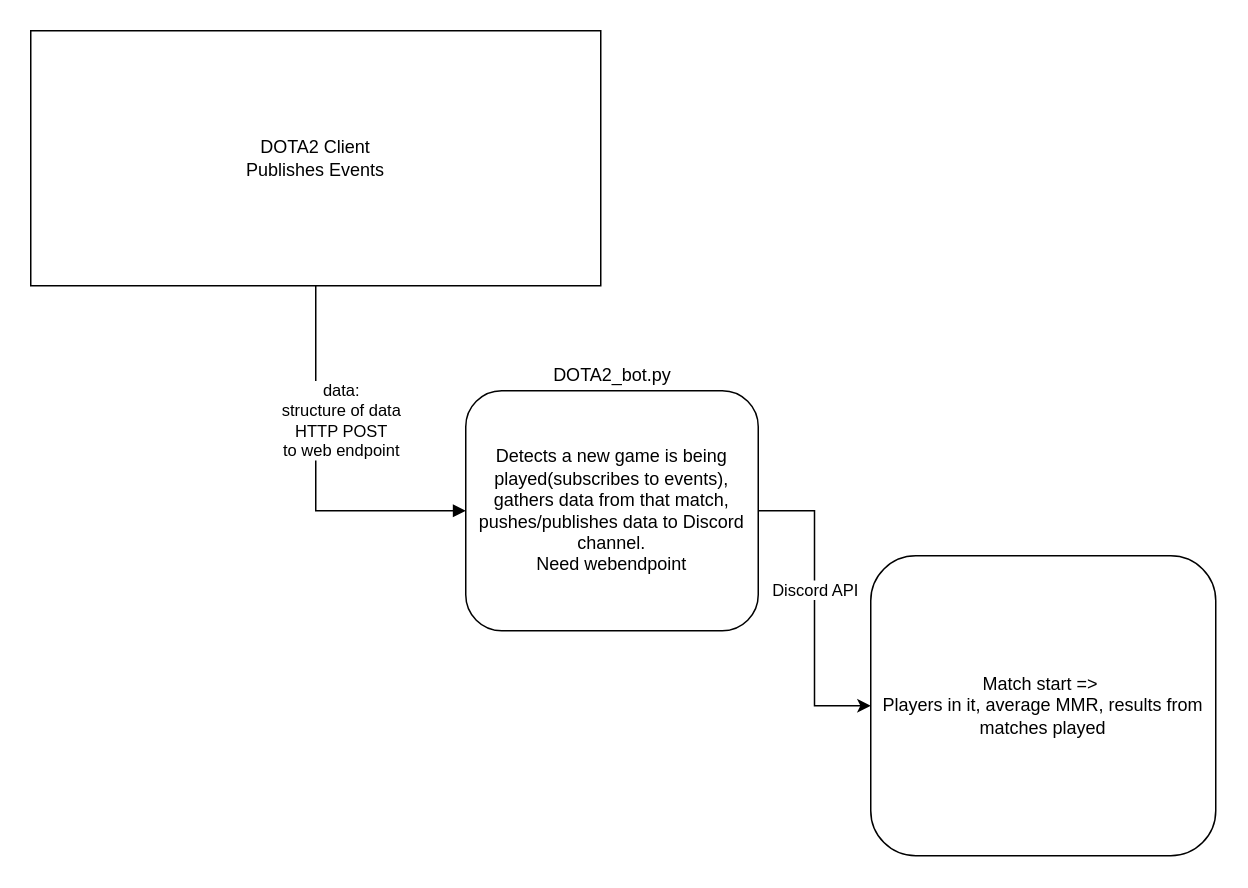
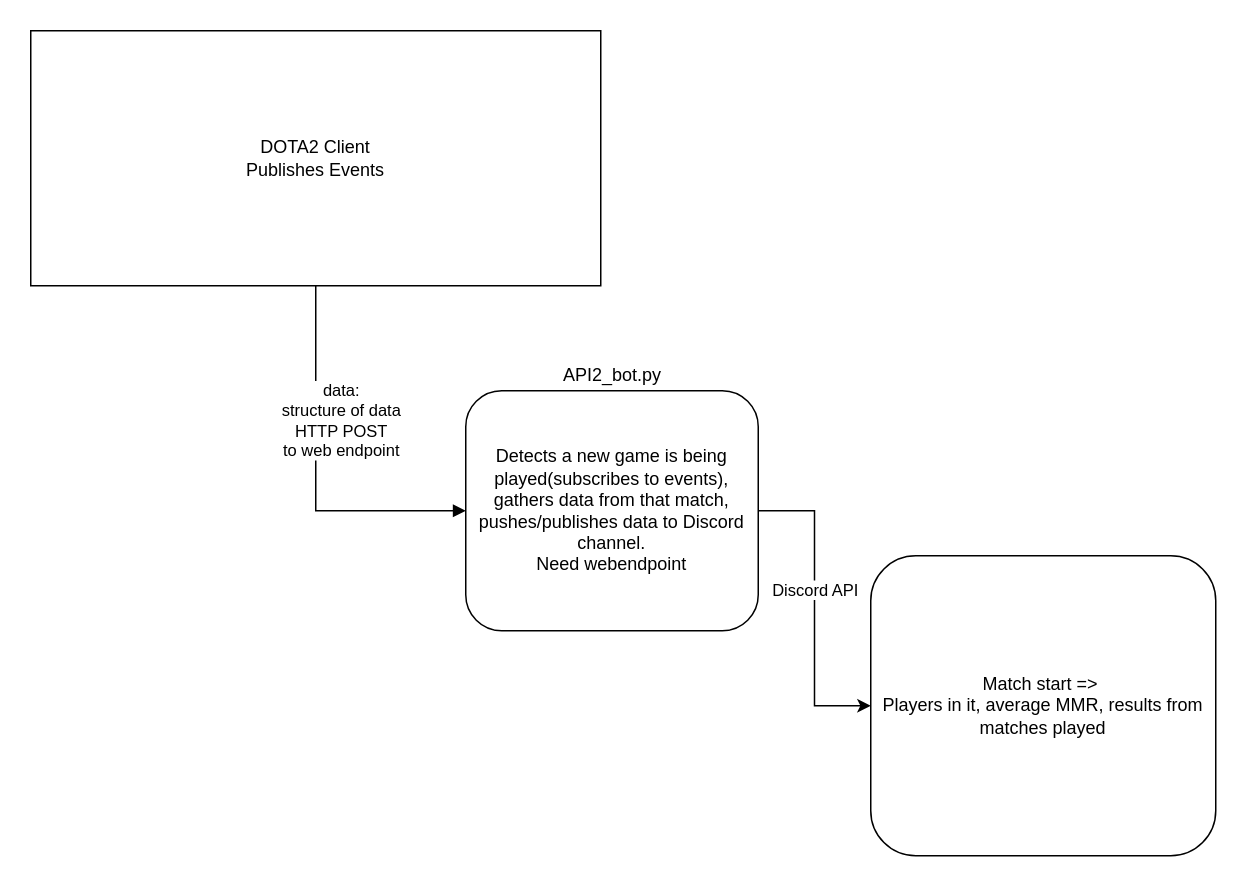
(613, 376) -> (613, 376)
